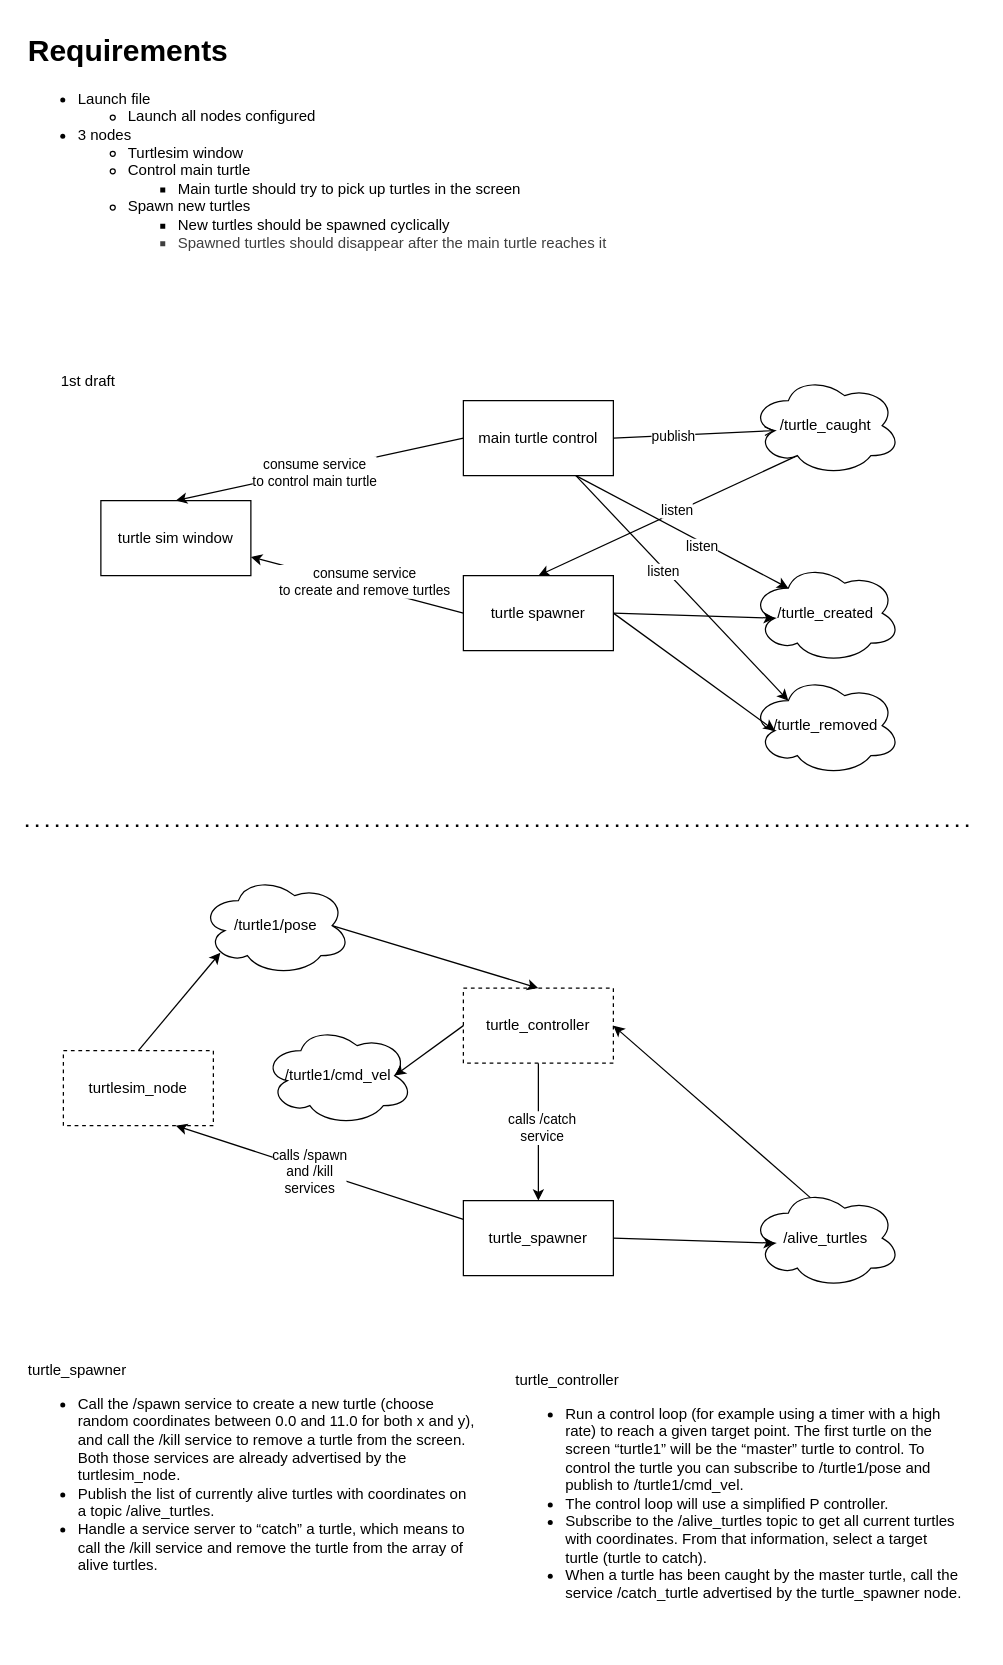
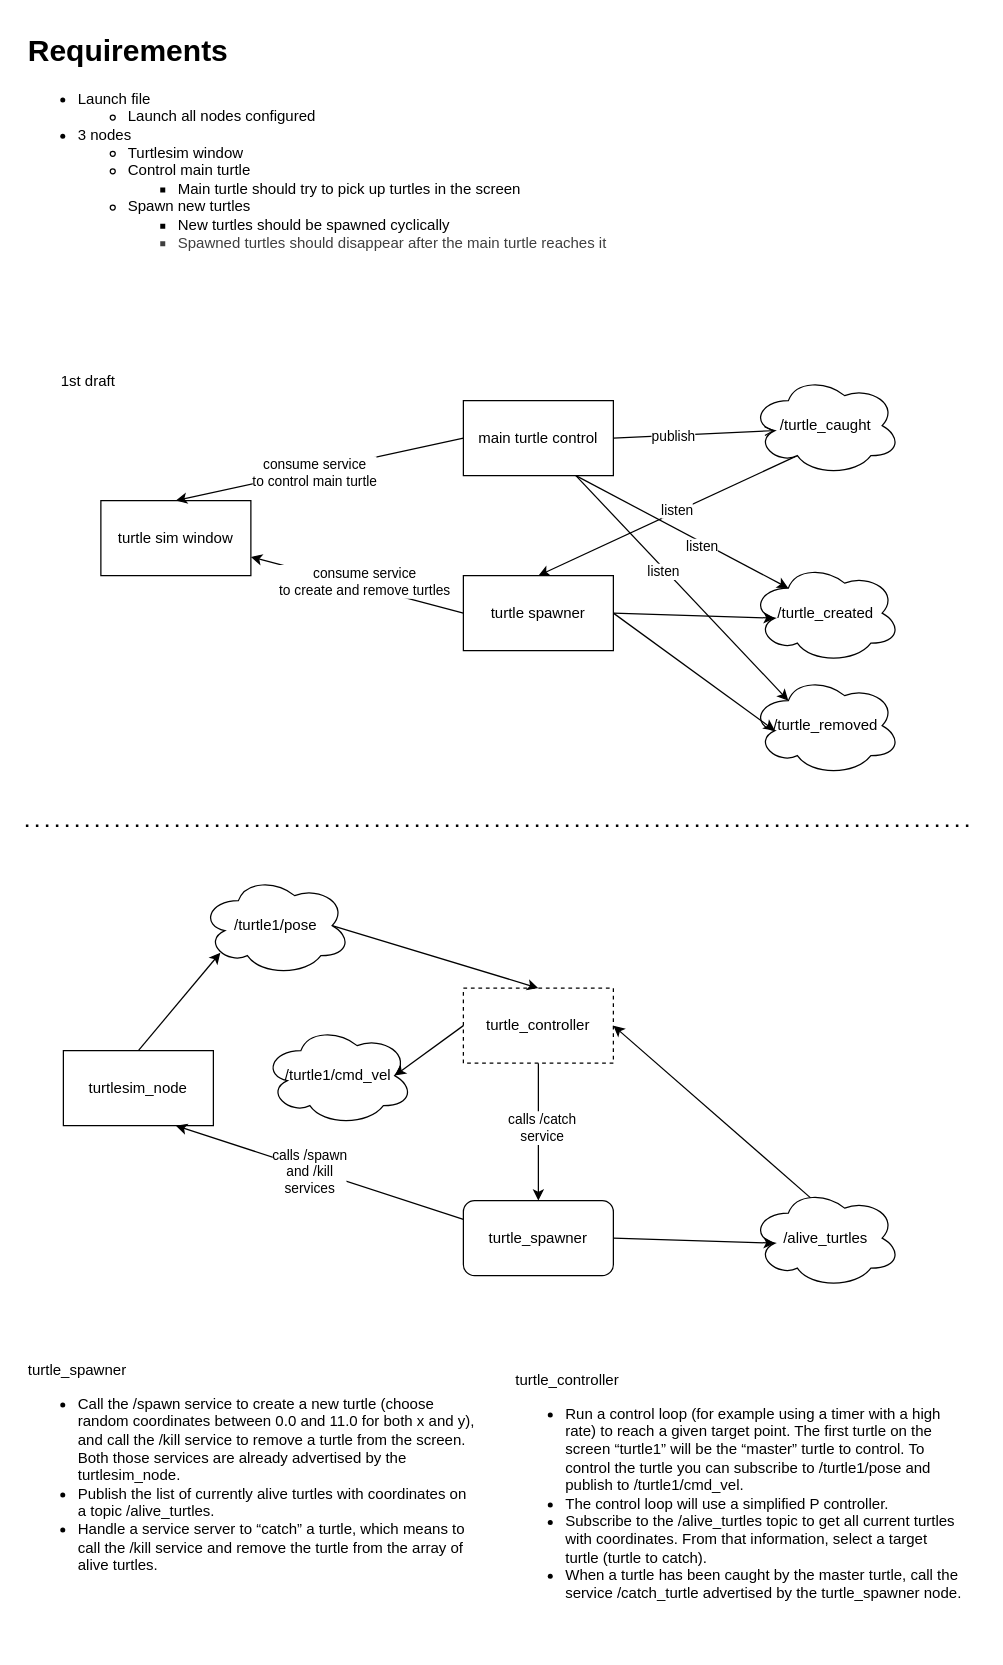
(138, 1088) -> (138, 1088)
(538, 1238) -> (538, 1238)
